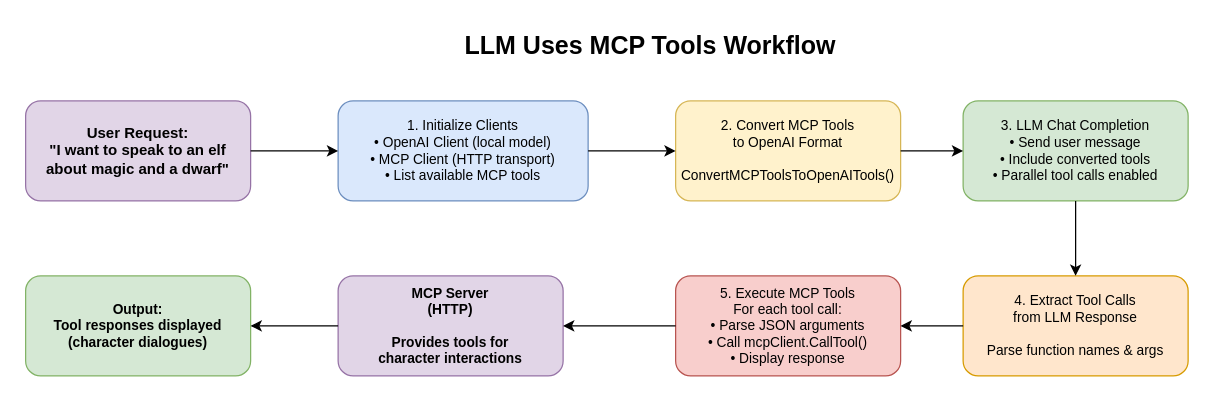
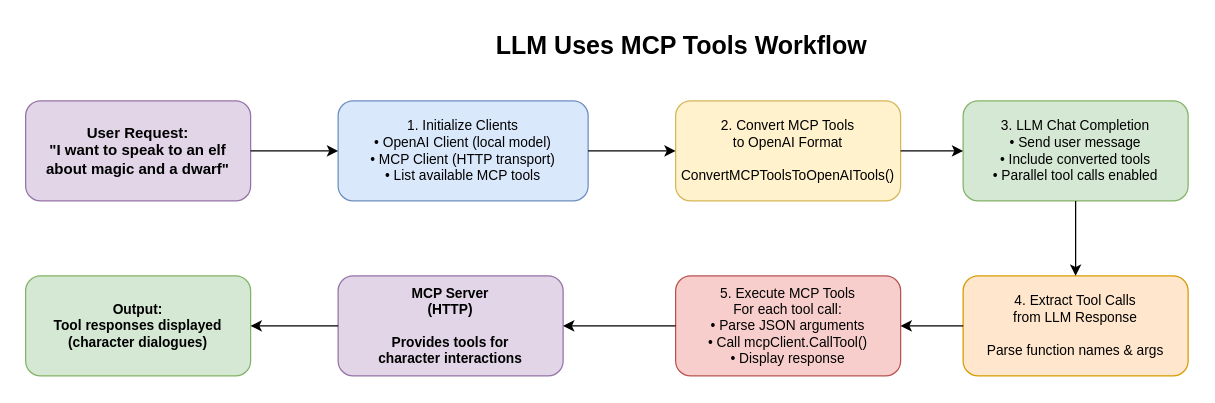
(651, 44) -> (682, 44)
